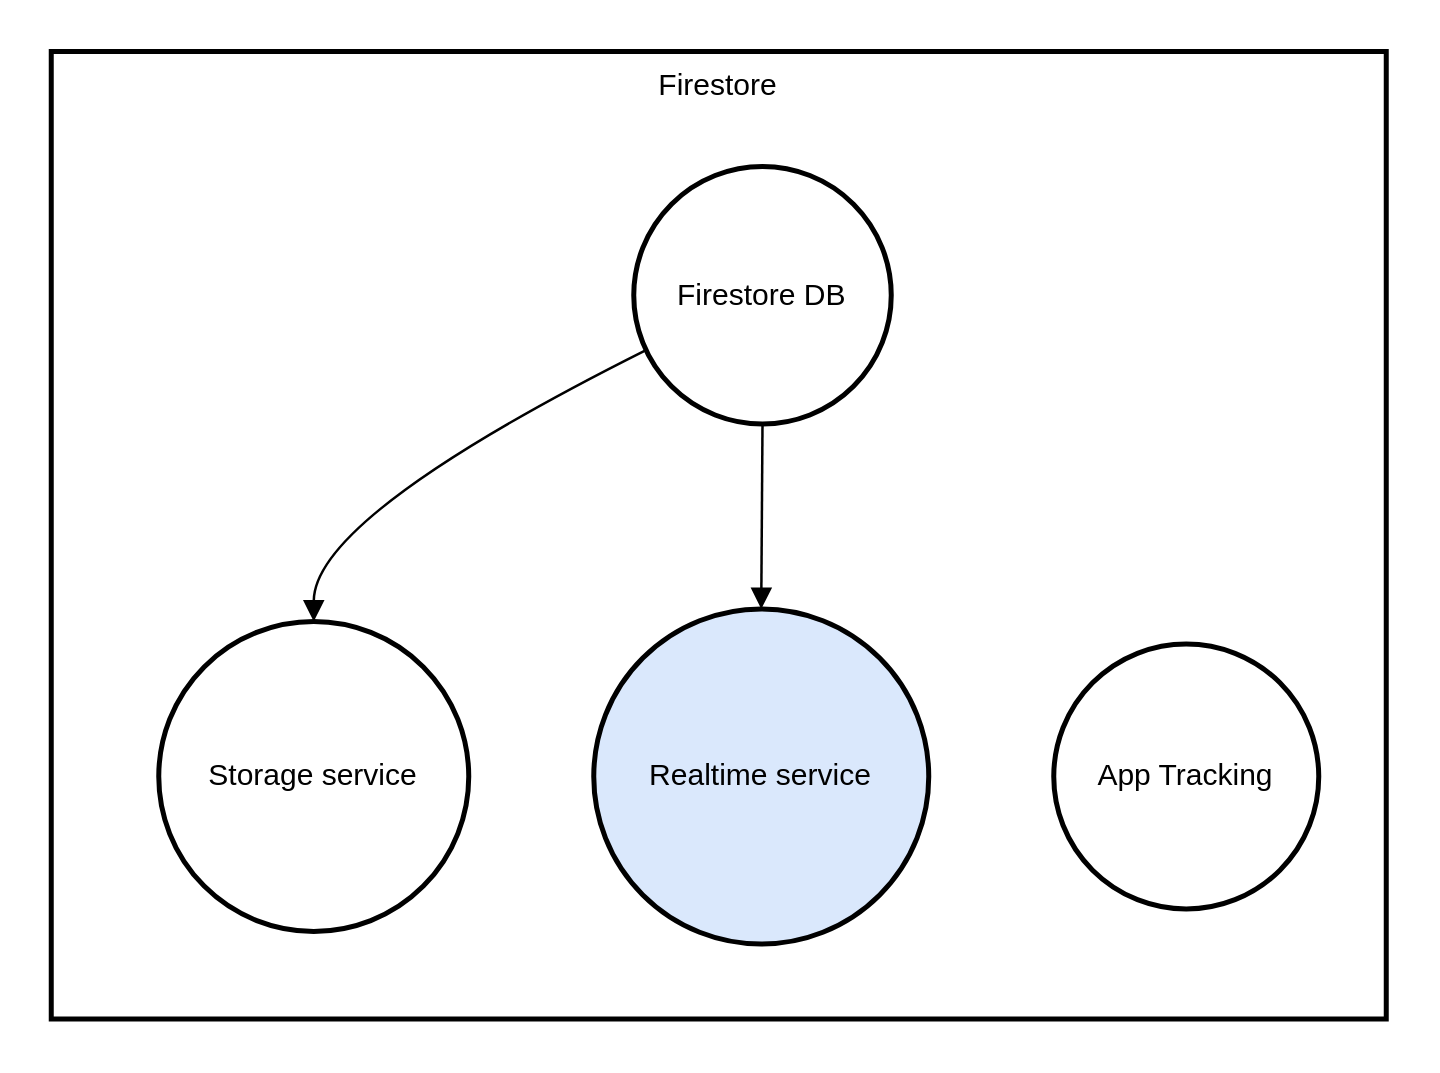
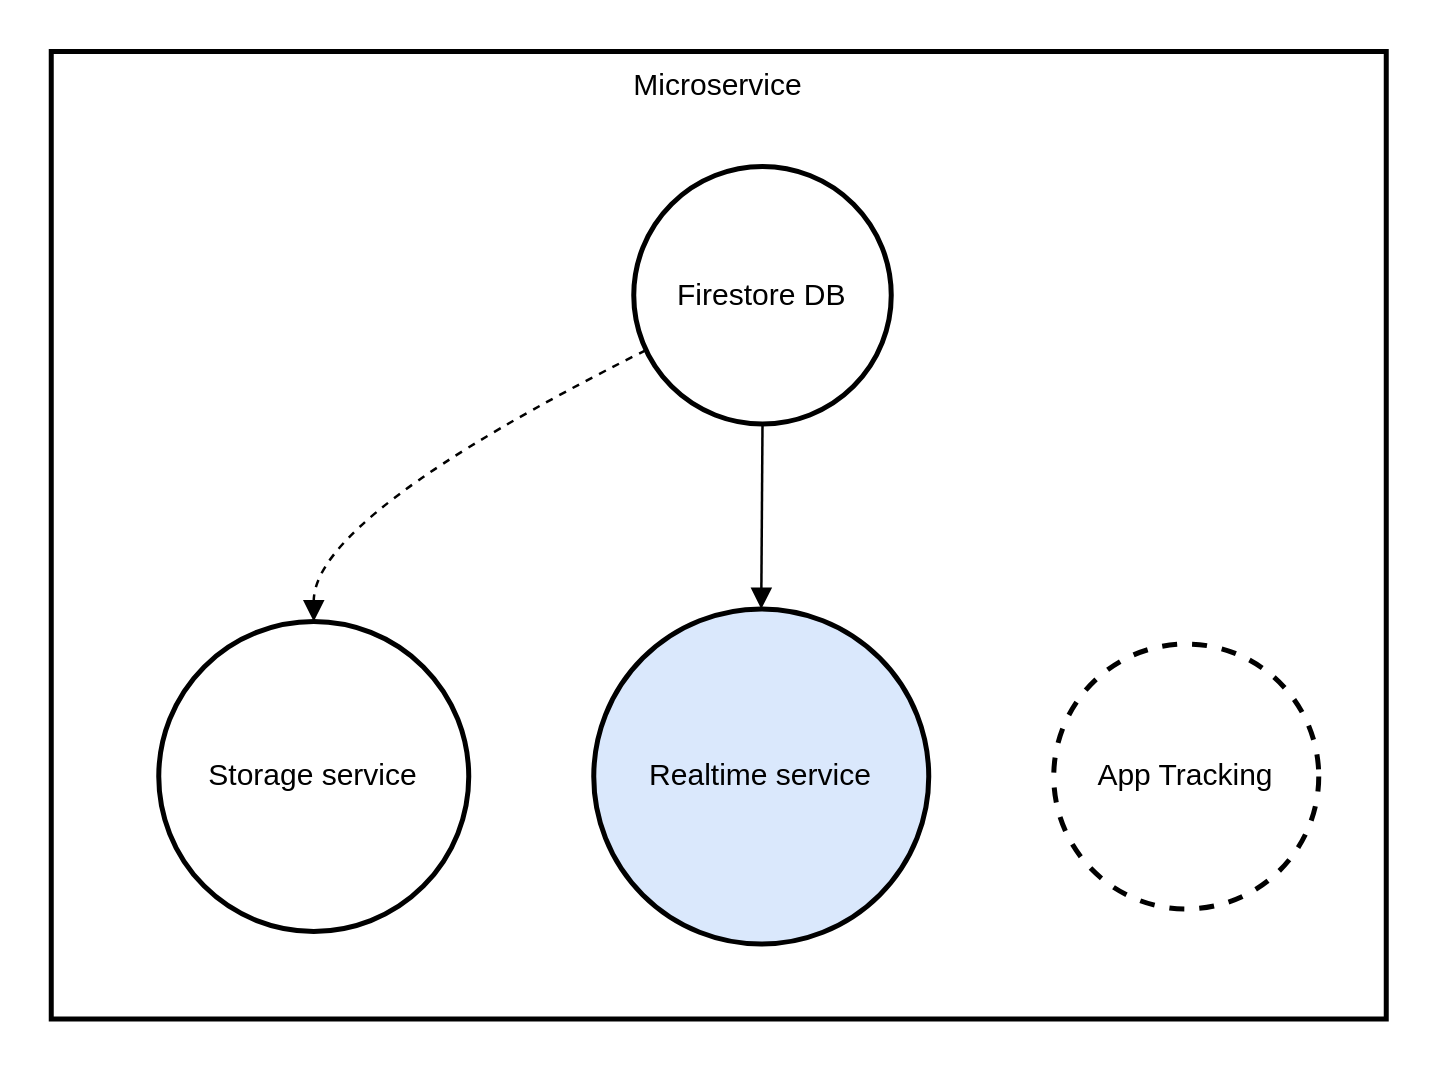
(719, 87) -> (719, 87)
(460, 453) -> (460, 453)
(1186, 776) -> (1186, 776)
